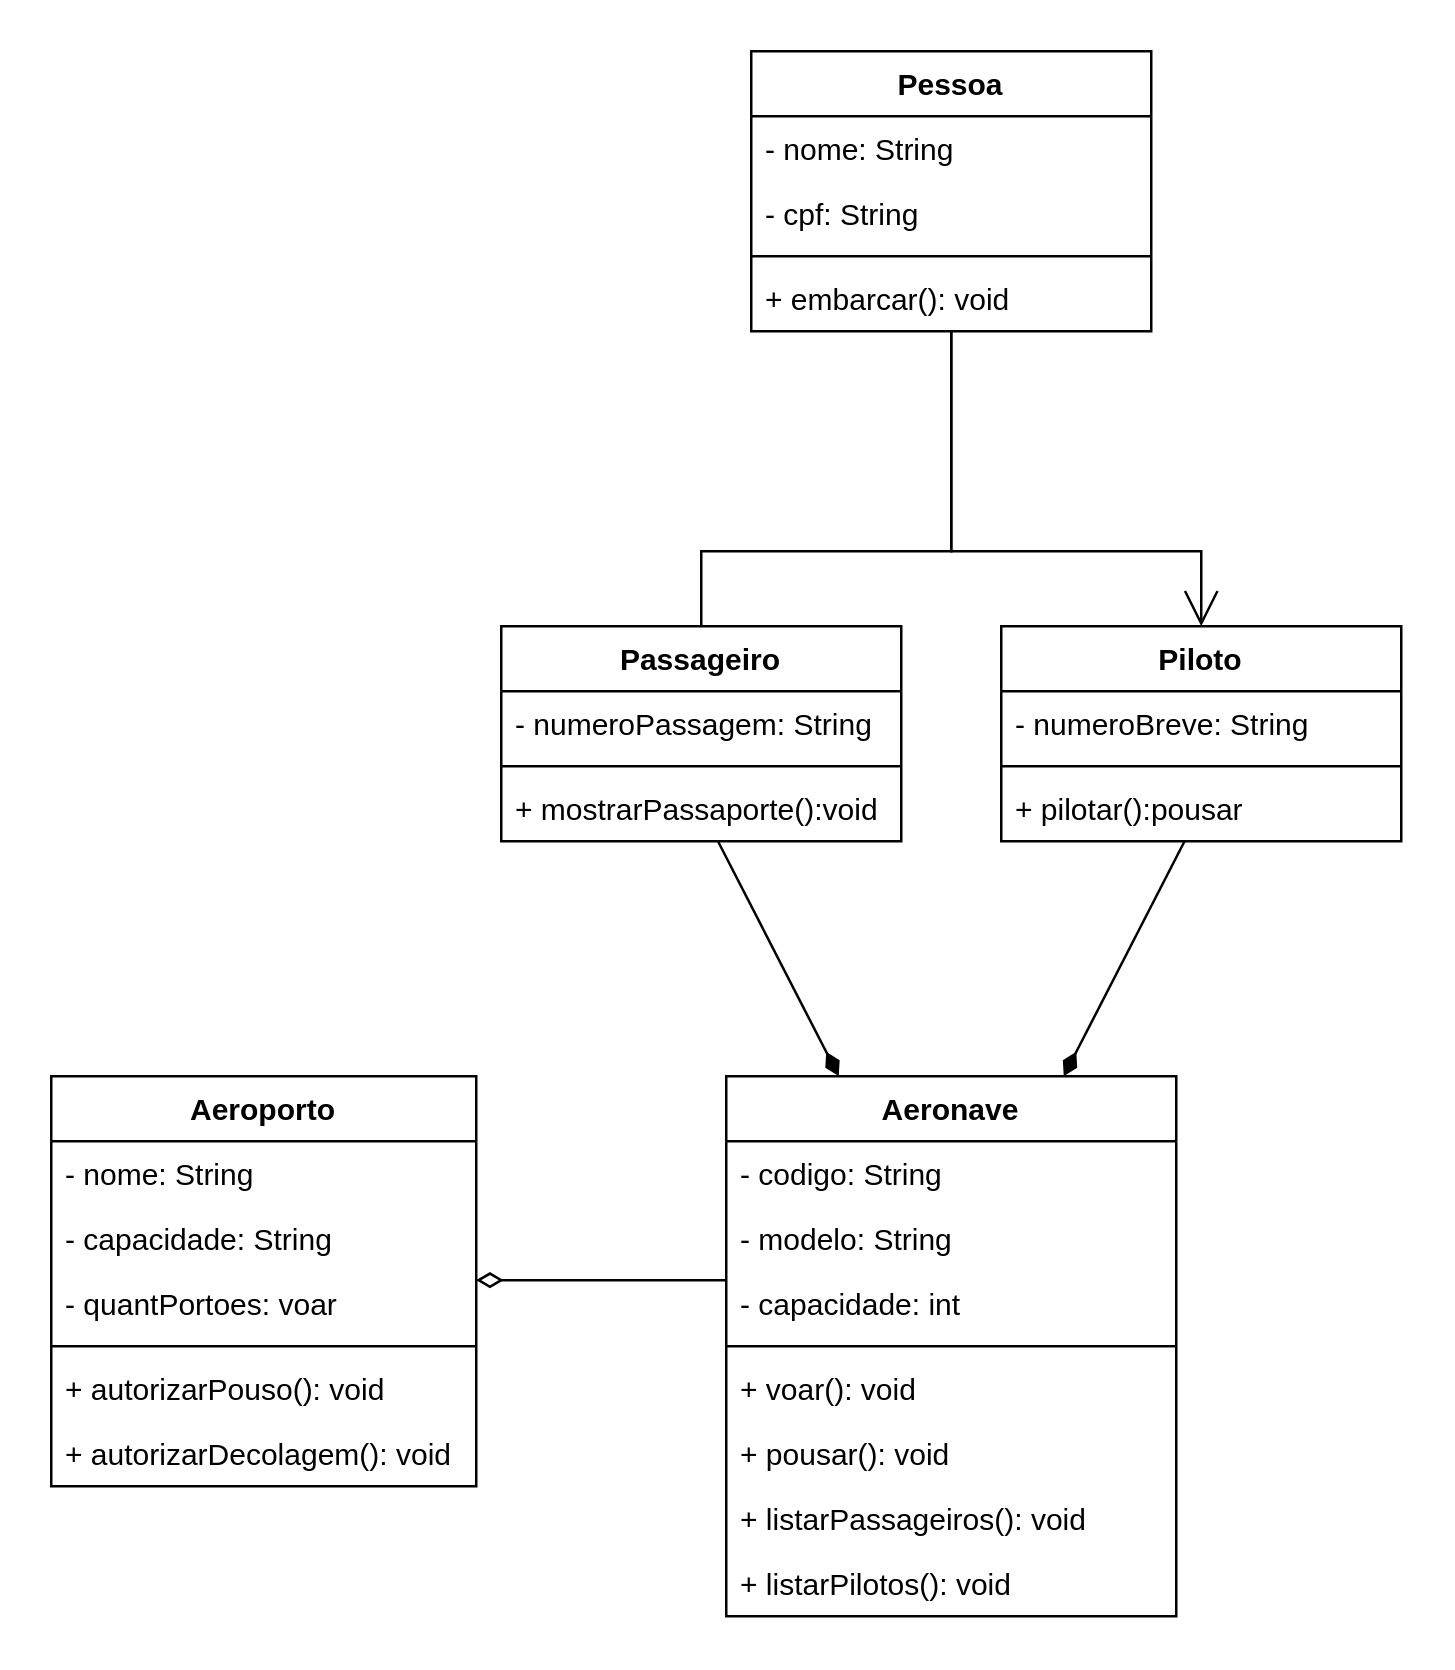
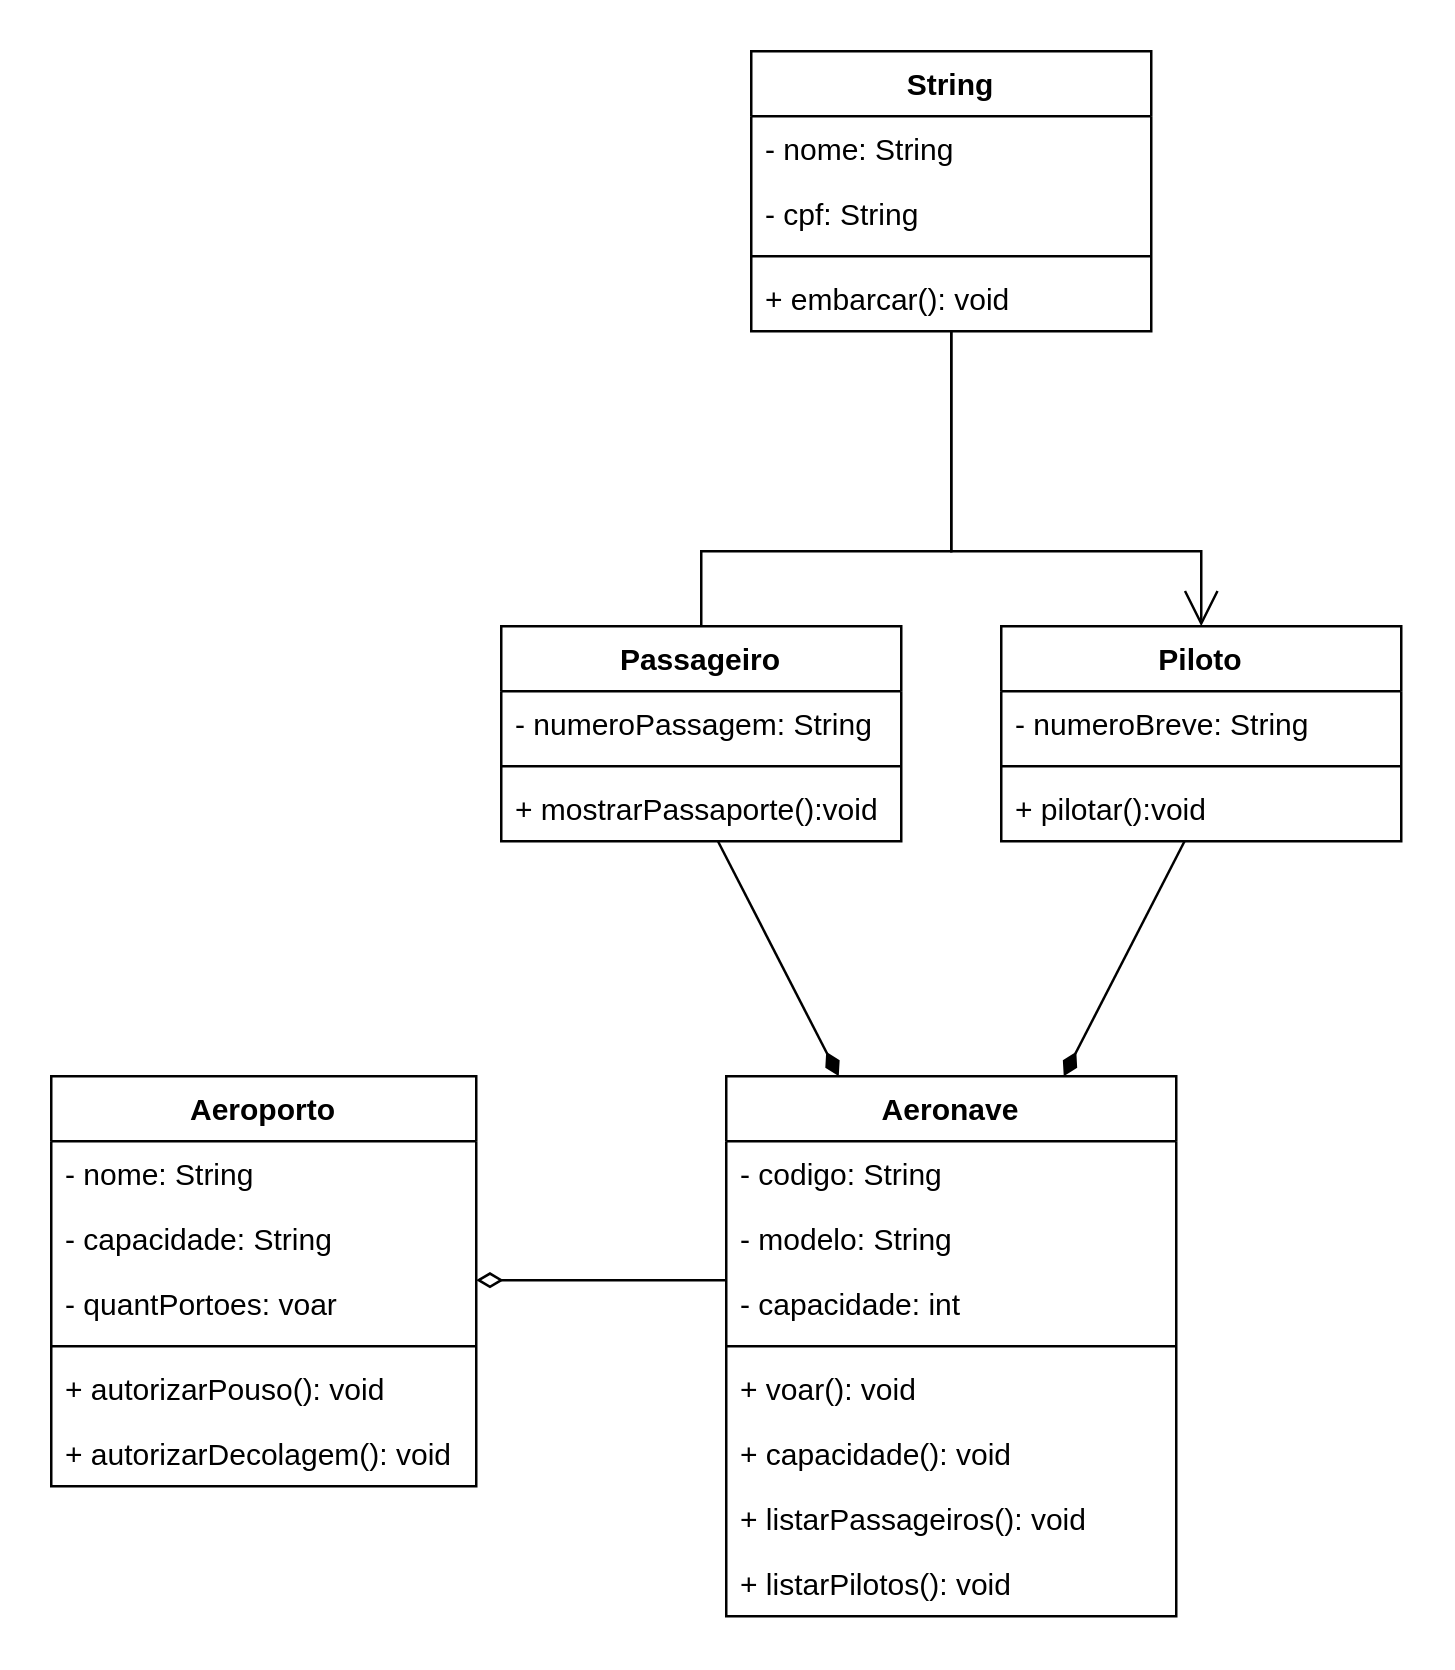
(951, 87) -> (951, 87)
(1152, 812) -> (1131, 812)
(860, 1457) -> (890, 1457)
